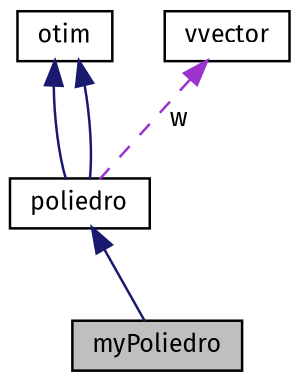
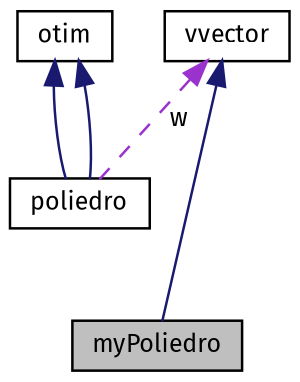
(125, 285) -> (189, 204)
